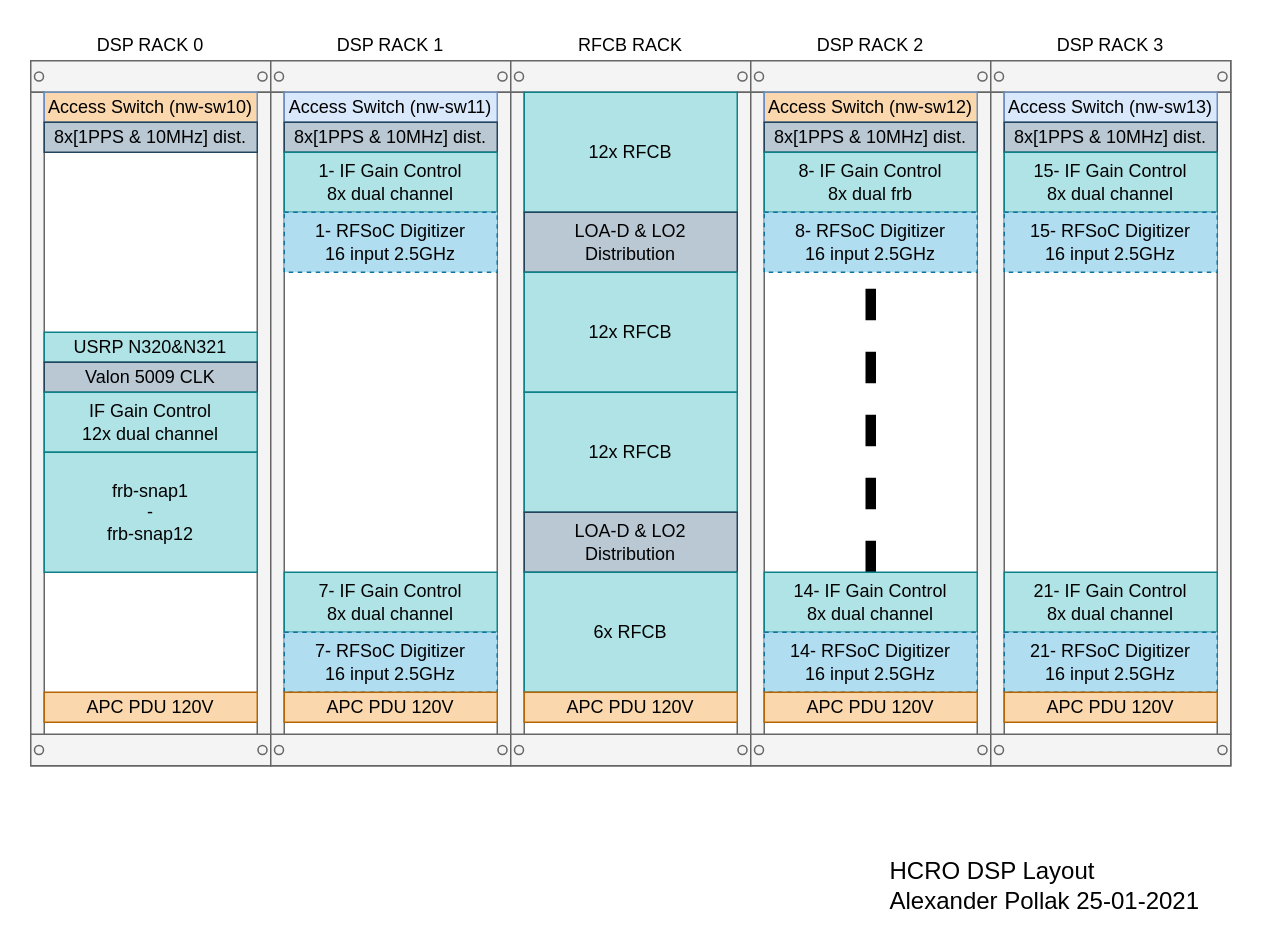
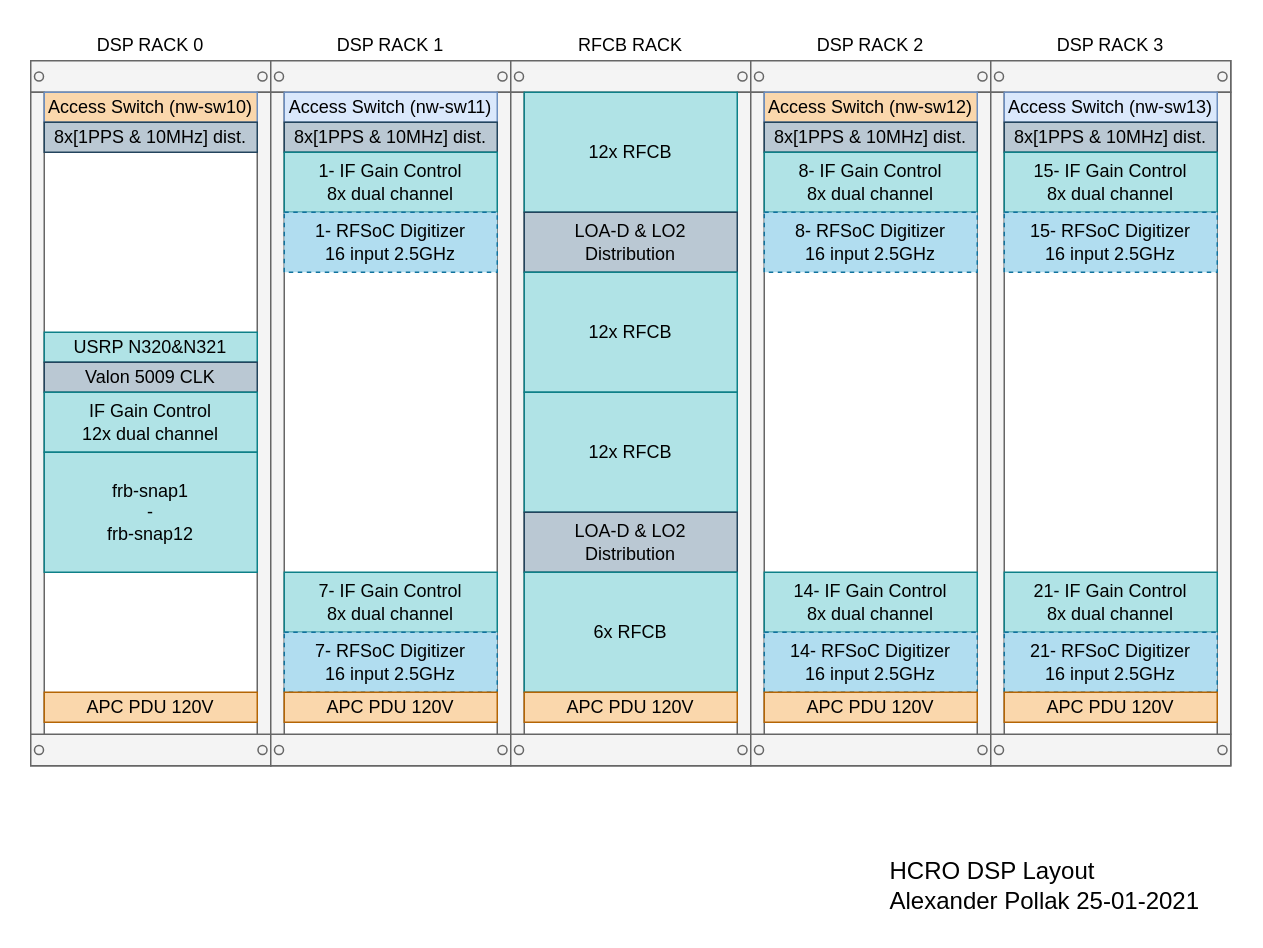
(871, 182) -> (871, 182)
(871, 493) -> none
